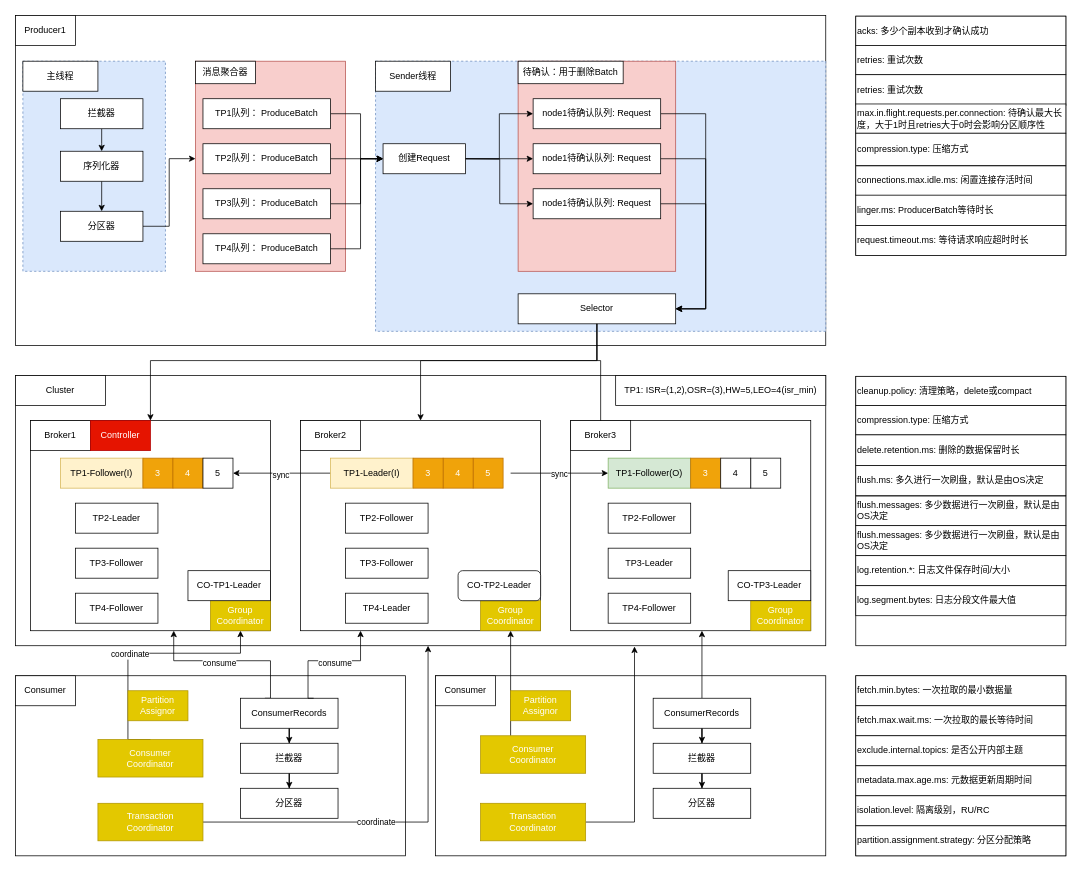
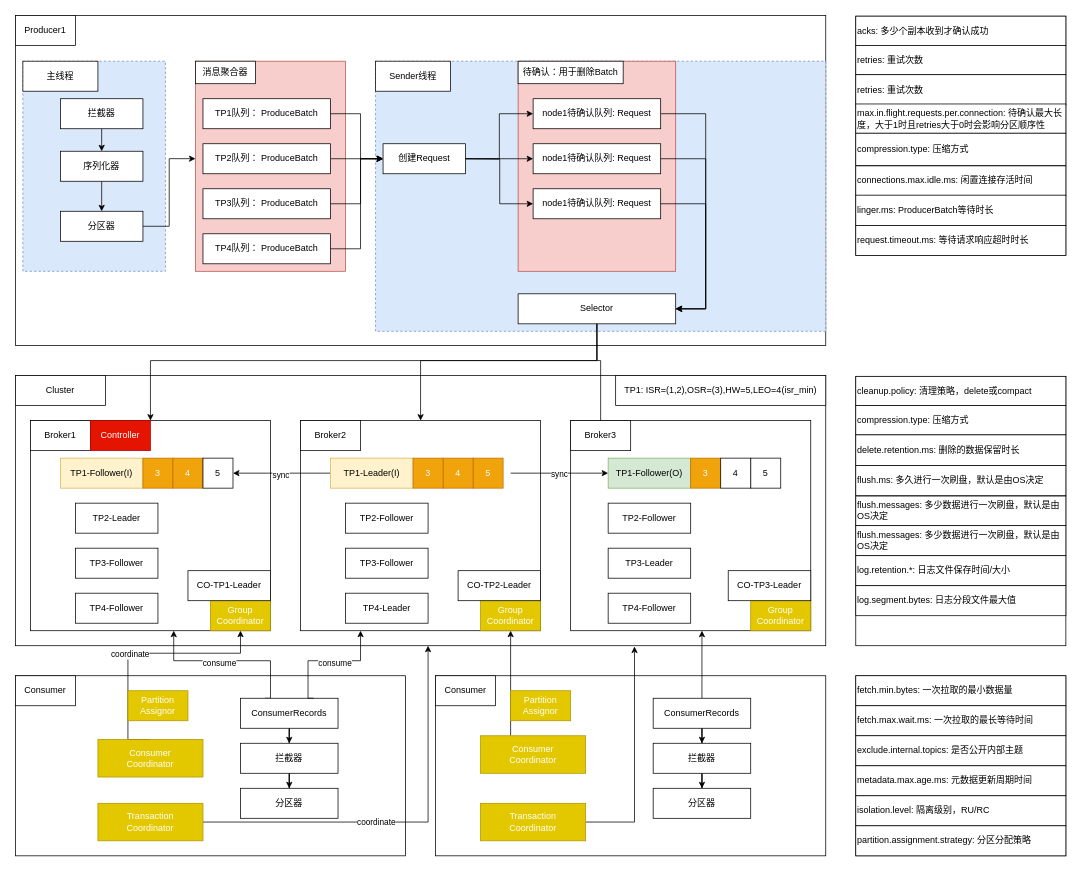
(499, 585) -> (499, 585)
